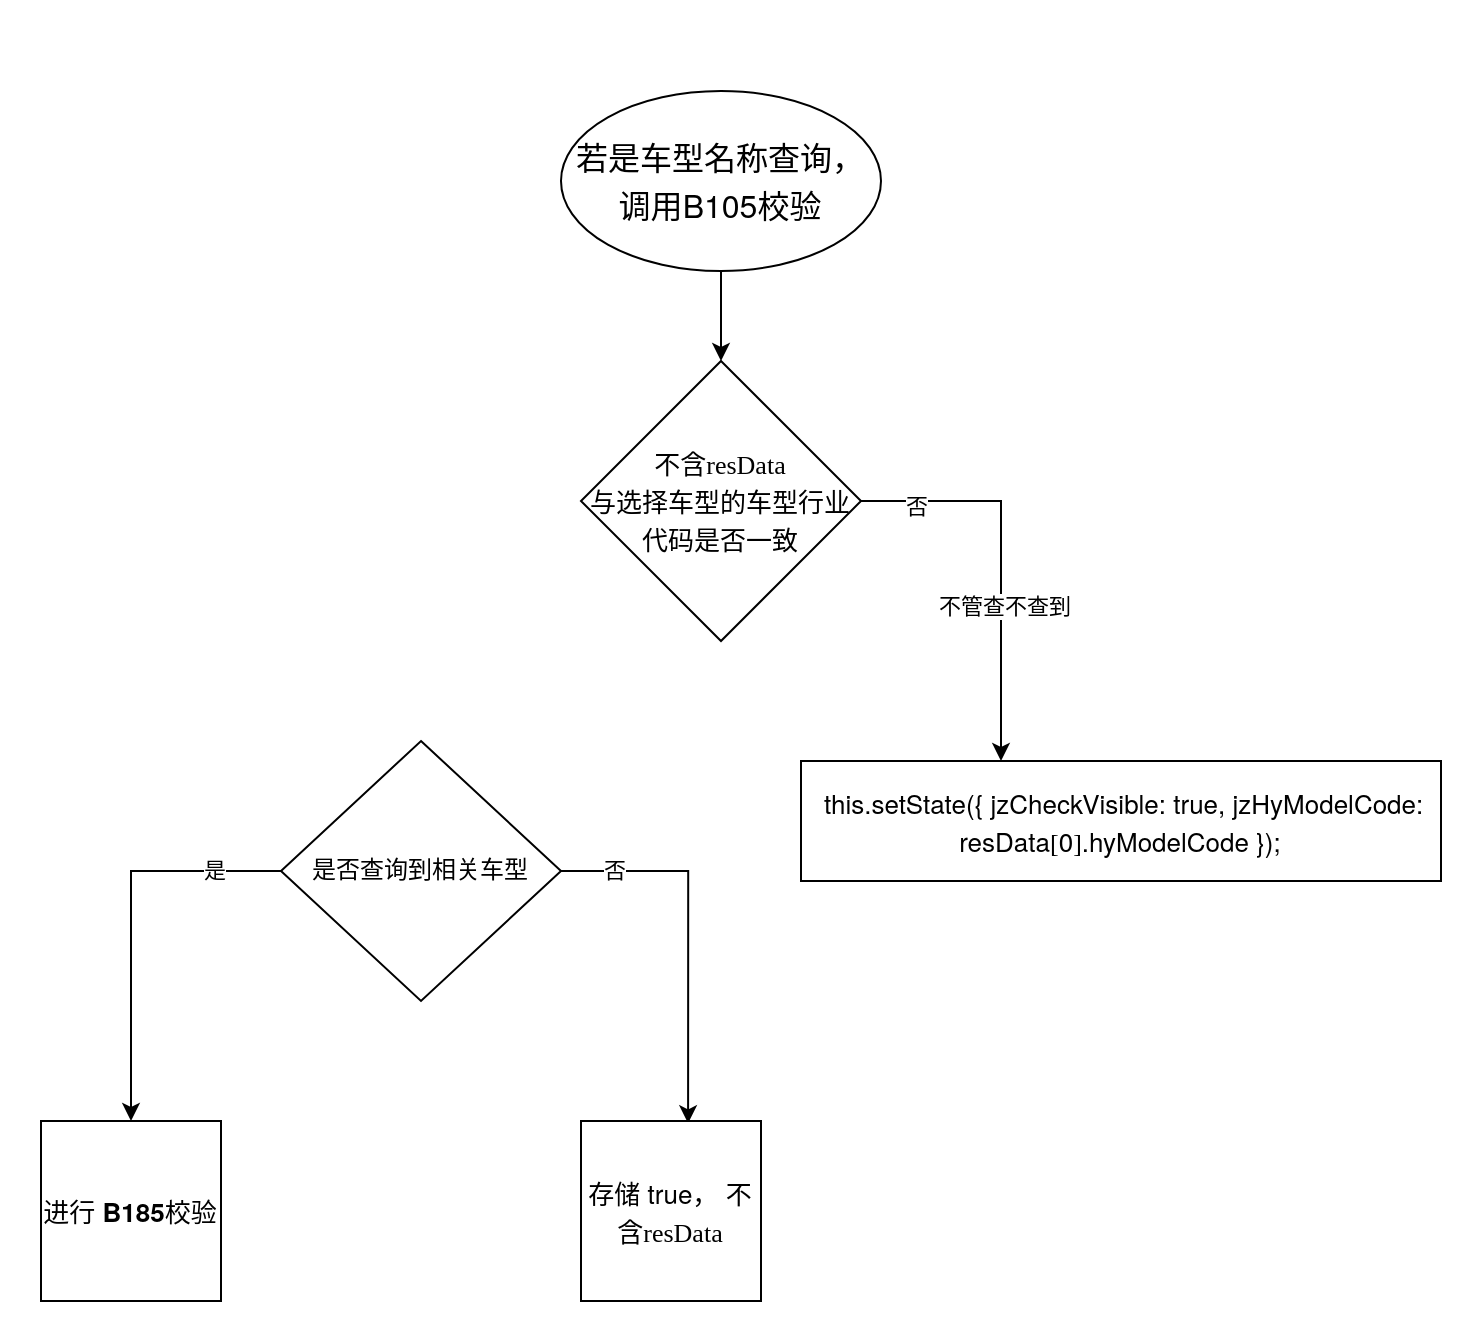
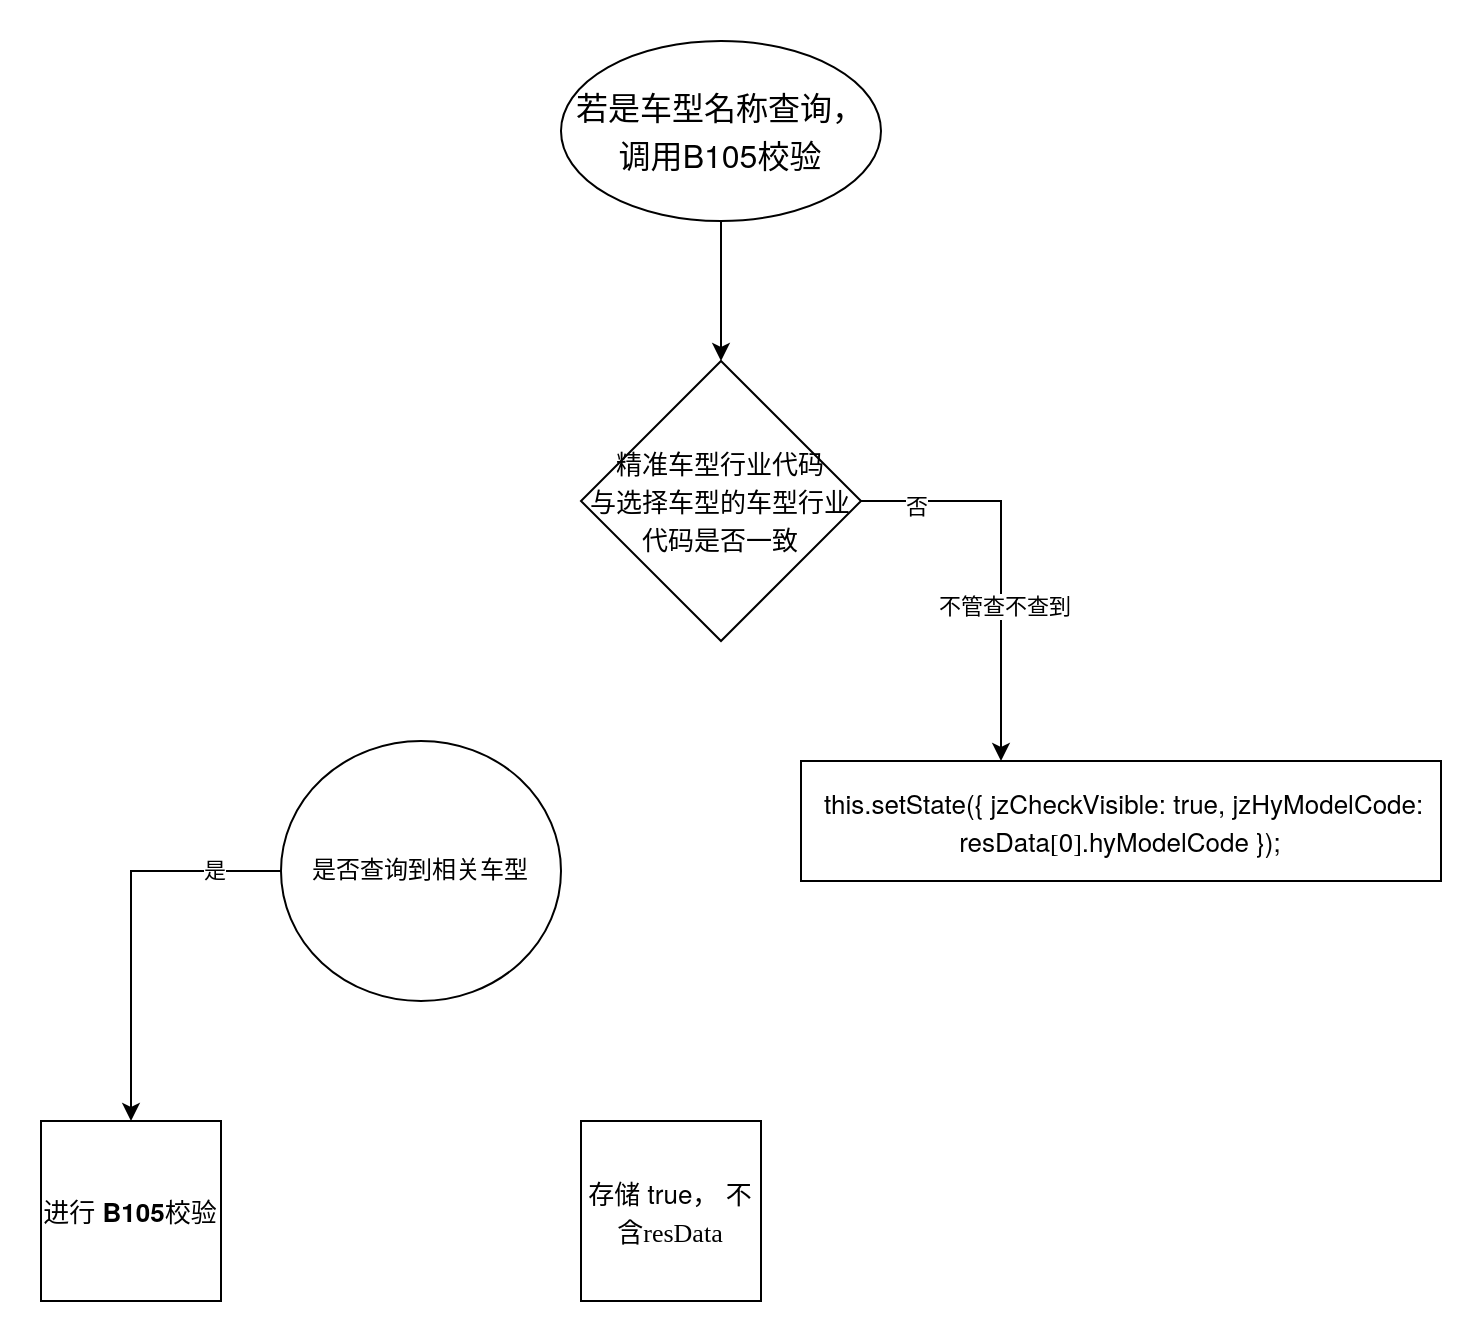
(721, 181) -> (721, 131)
(721, 501) -> (721, 501)
(421, 871) -> (421, 871)
(688, 927) -> none
(131, 1211) -> (131, 1211)
